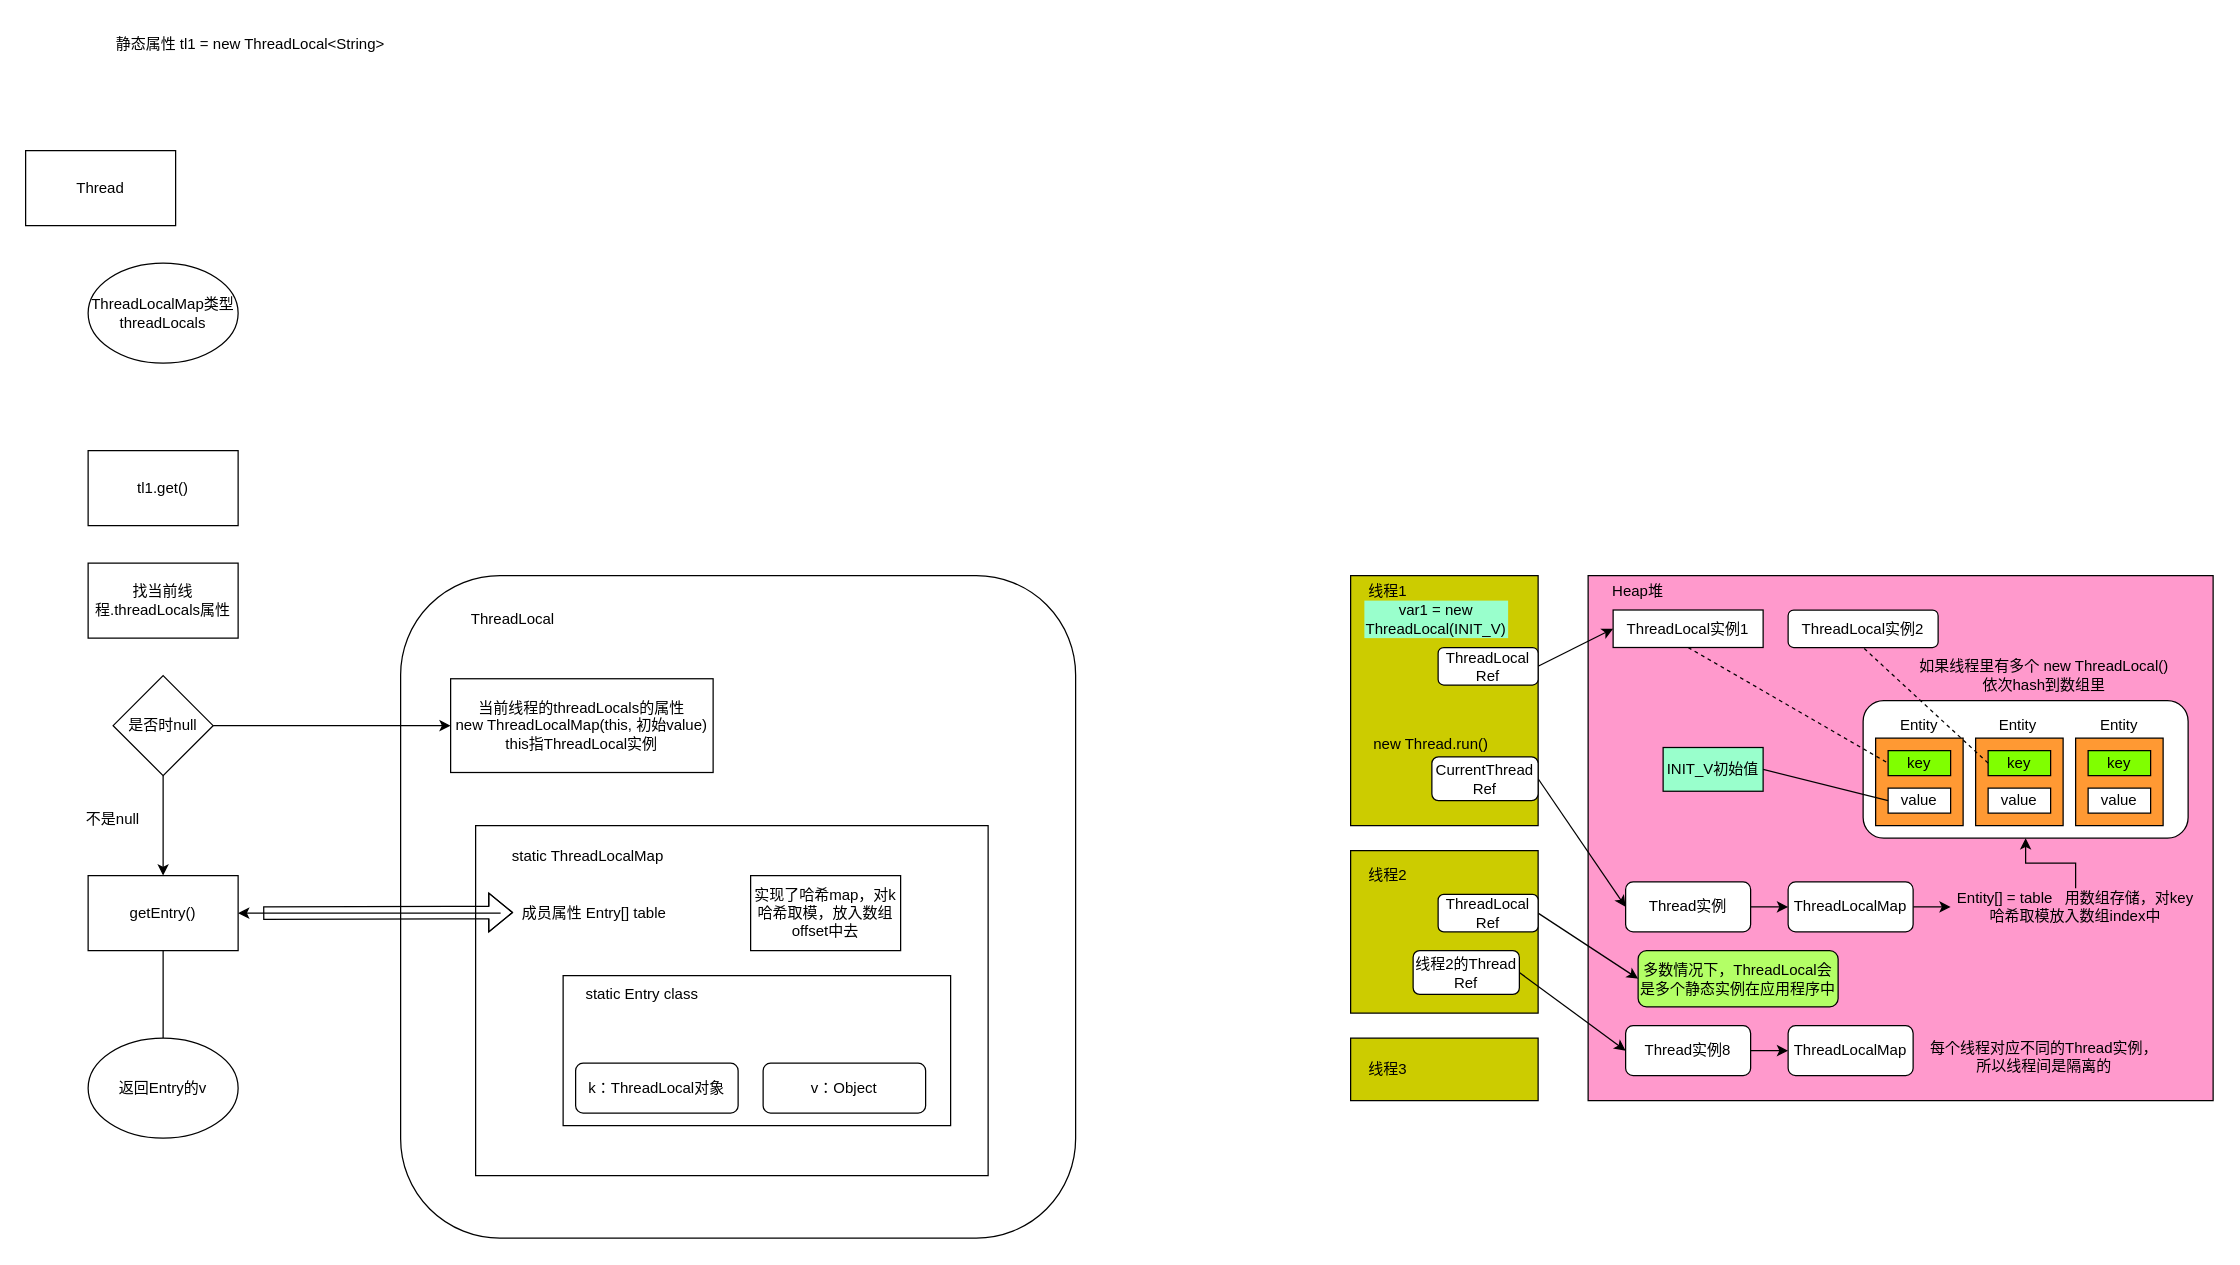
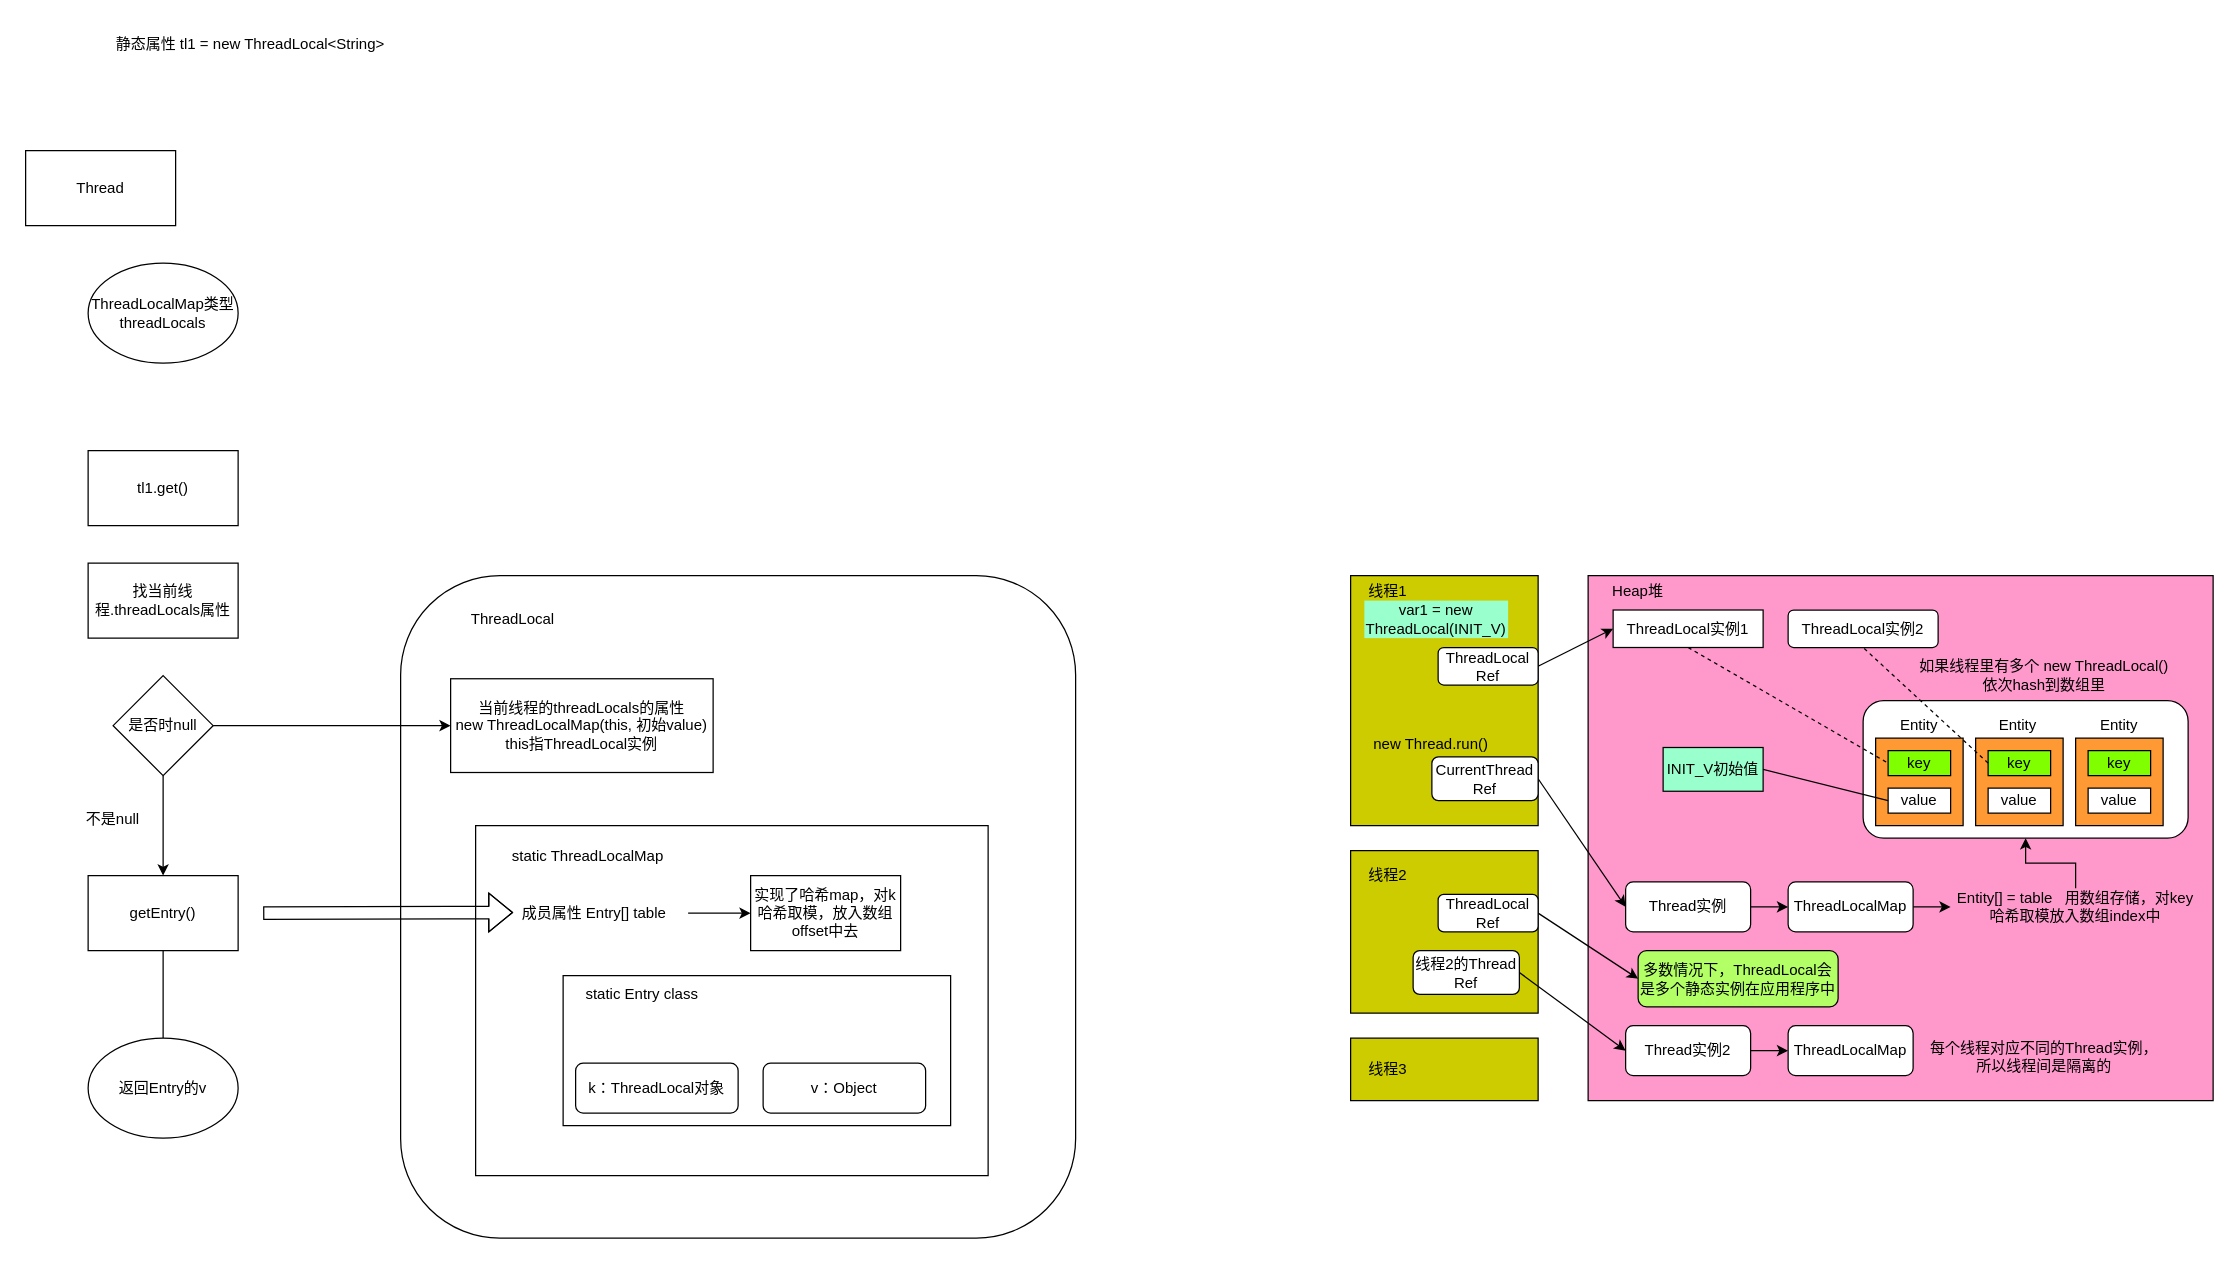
(373, 913) -> (715, 913)
(1688, 1051) -> (1688, 1051)
